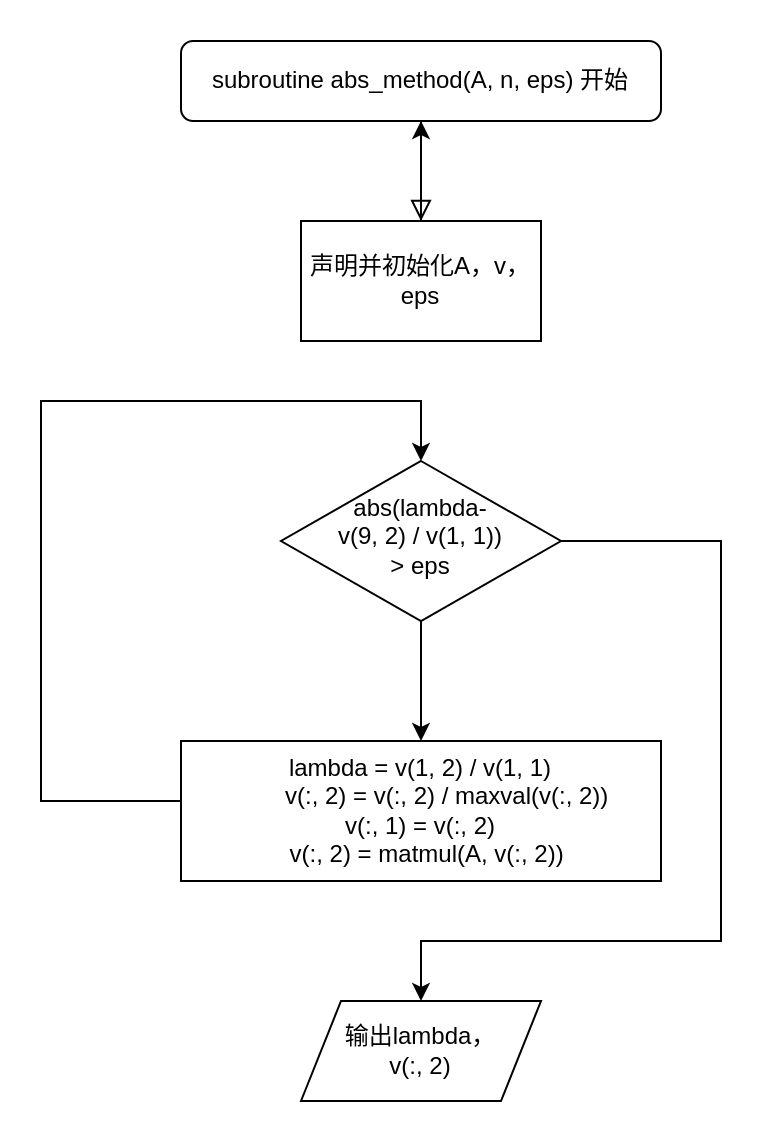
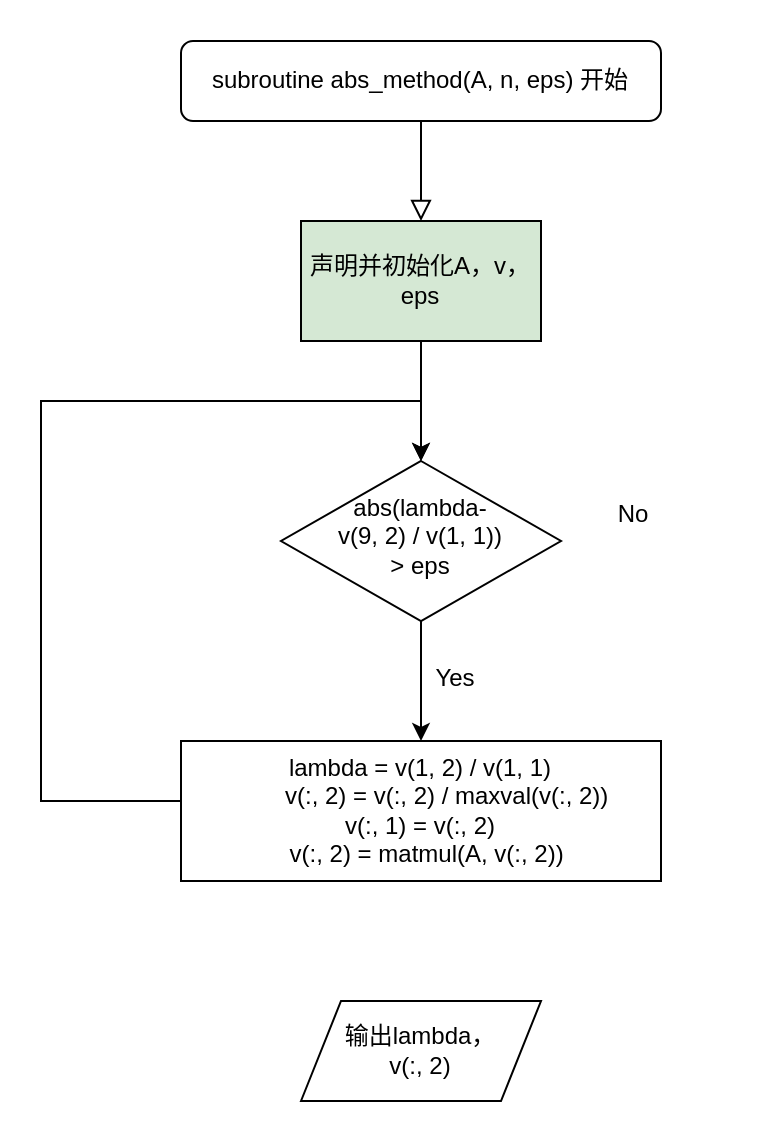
(421, 209) -> (421, 369)
(421, 281) -> (421, 281)
none -> (633, 515)
none -> (455, 679)
(721, 834) -> none
